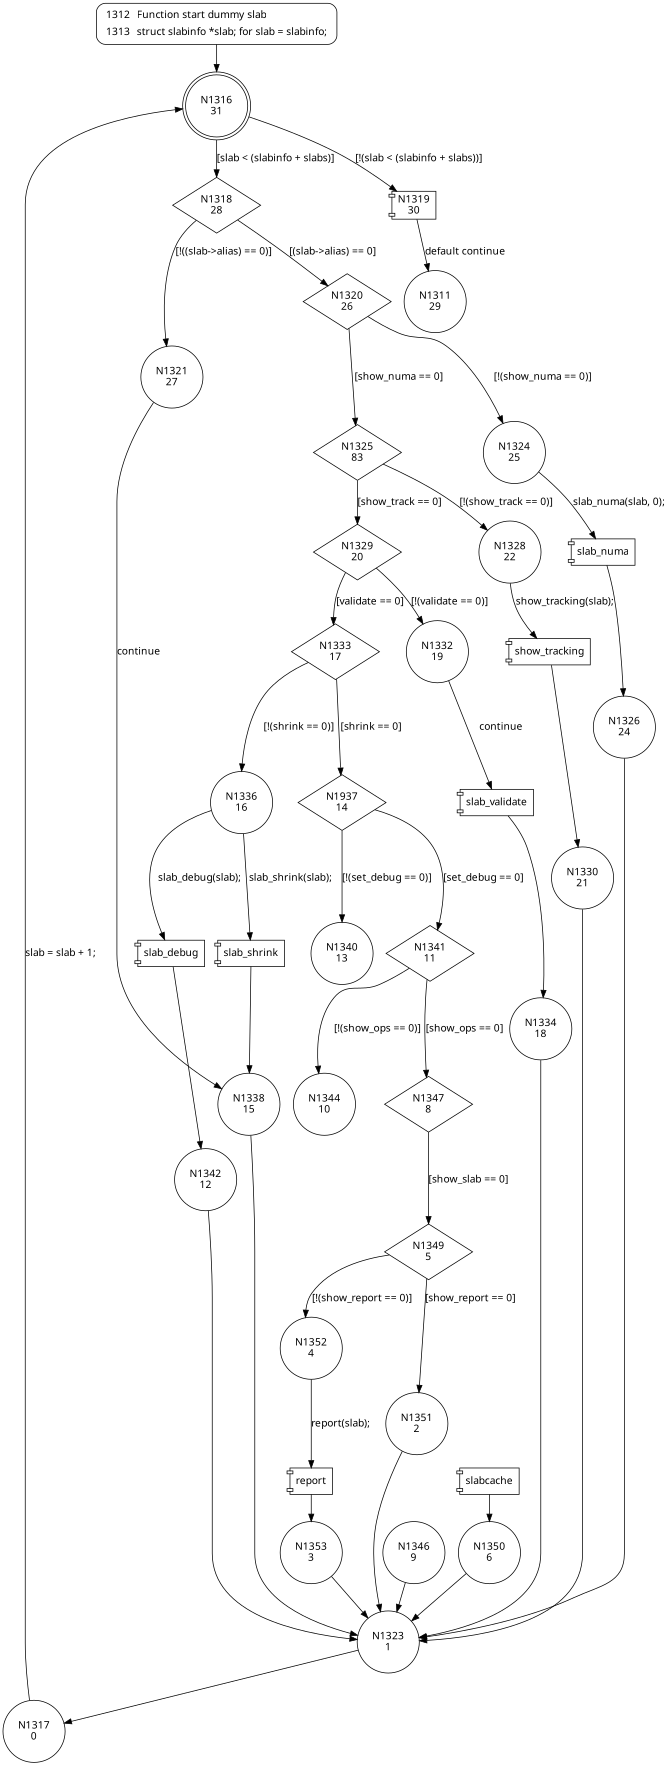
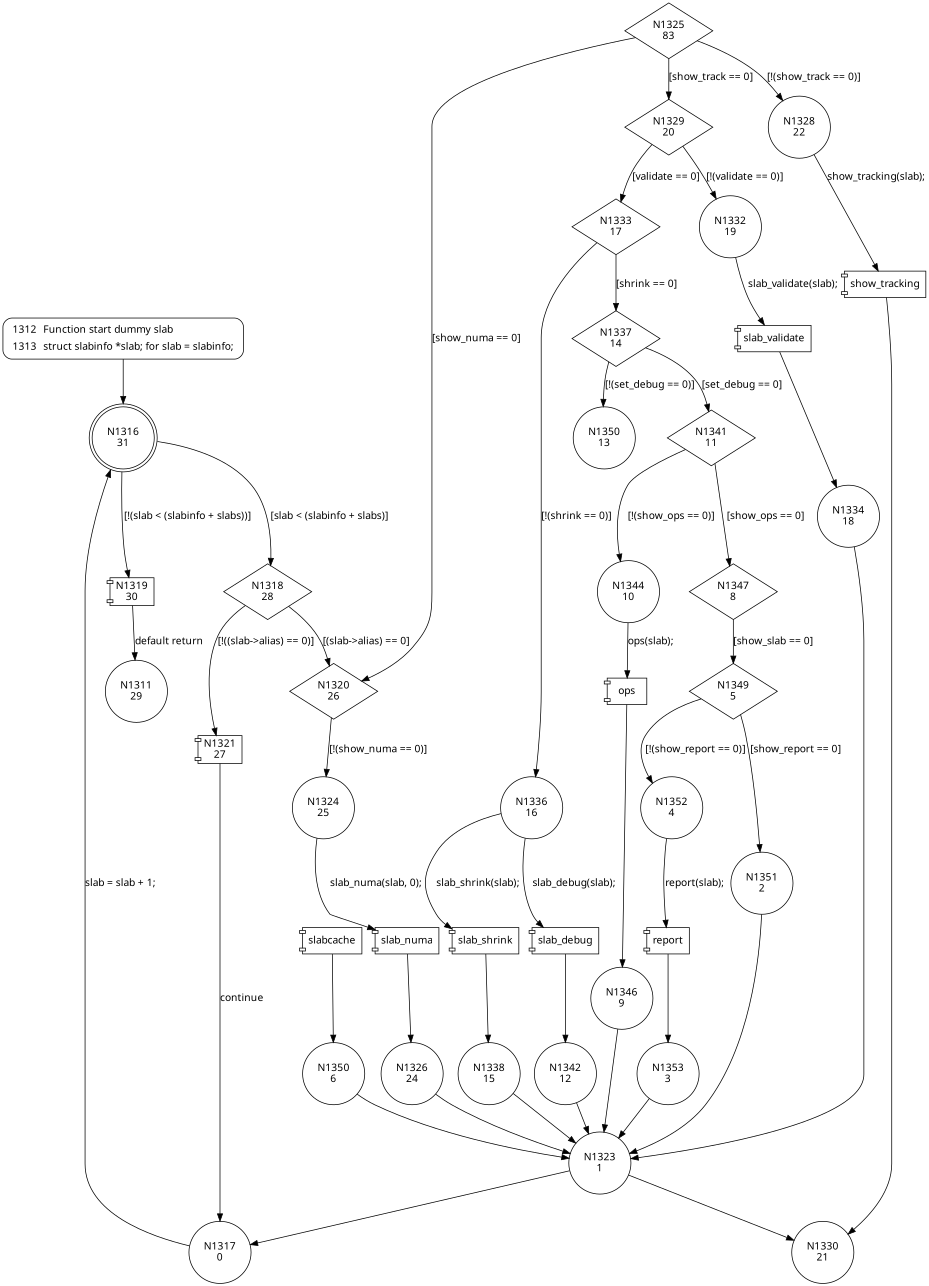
(465, 252) -> (169, 641)
(352, 373) -> (432, 302)
(172, 377) -> (220, 750)
none -> (627, 691)
(501, 727) -> (793, 284)
(117, 759) -> (220, 989)
(342, 803) -> (616, 339)
(342, 953) -> (604, 438)
(583, 1329) -> (708, 1206)
